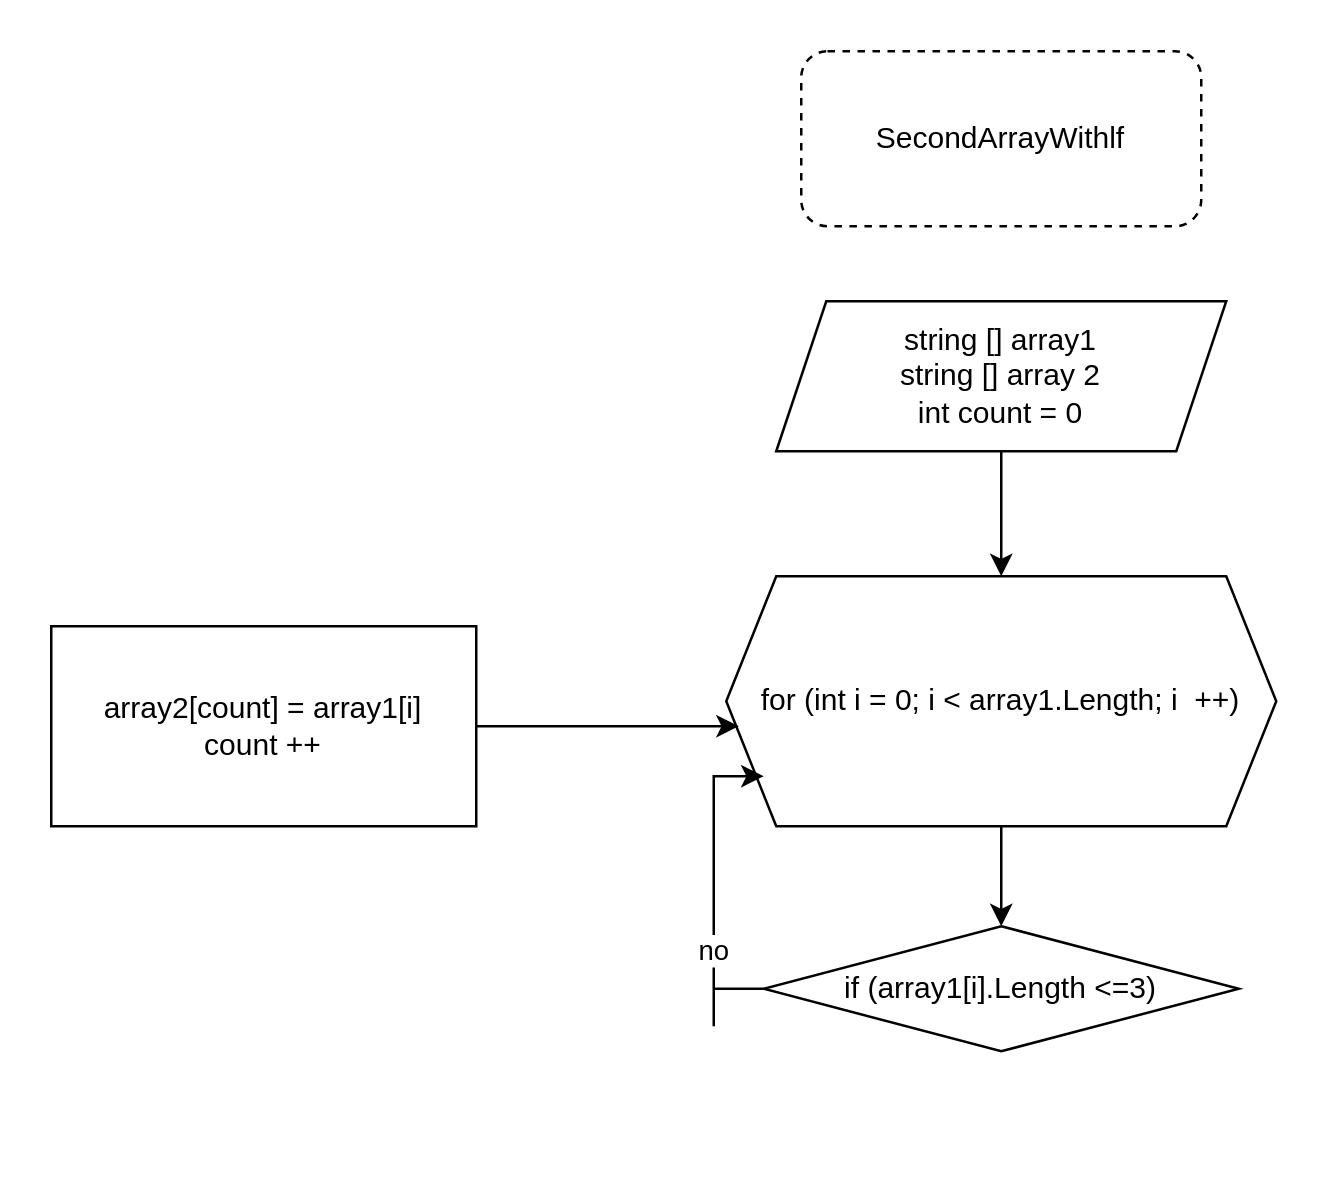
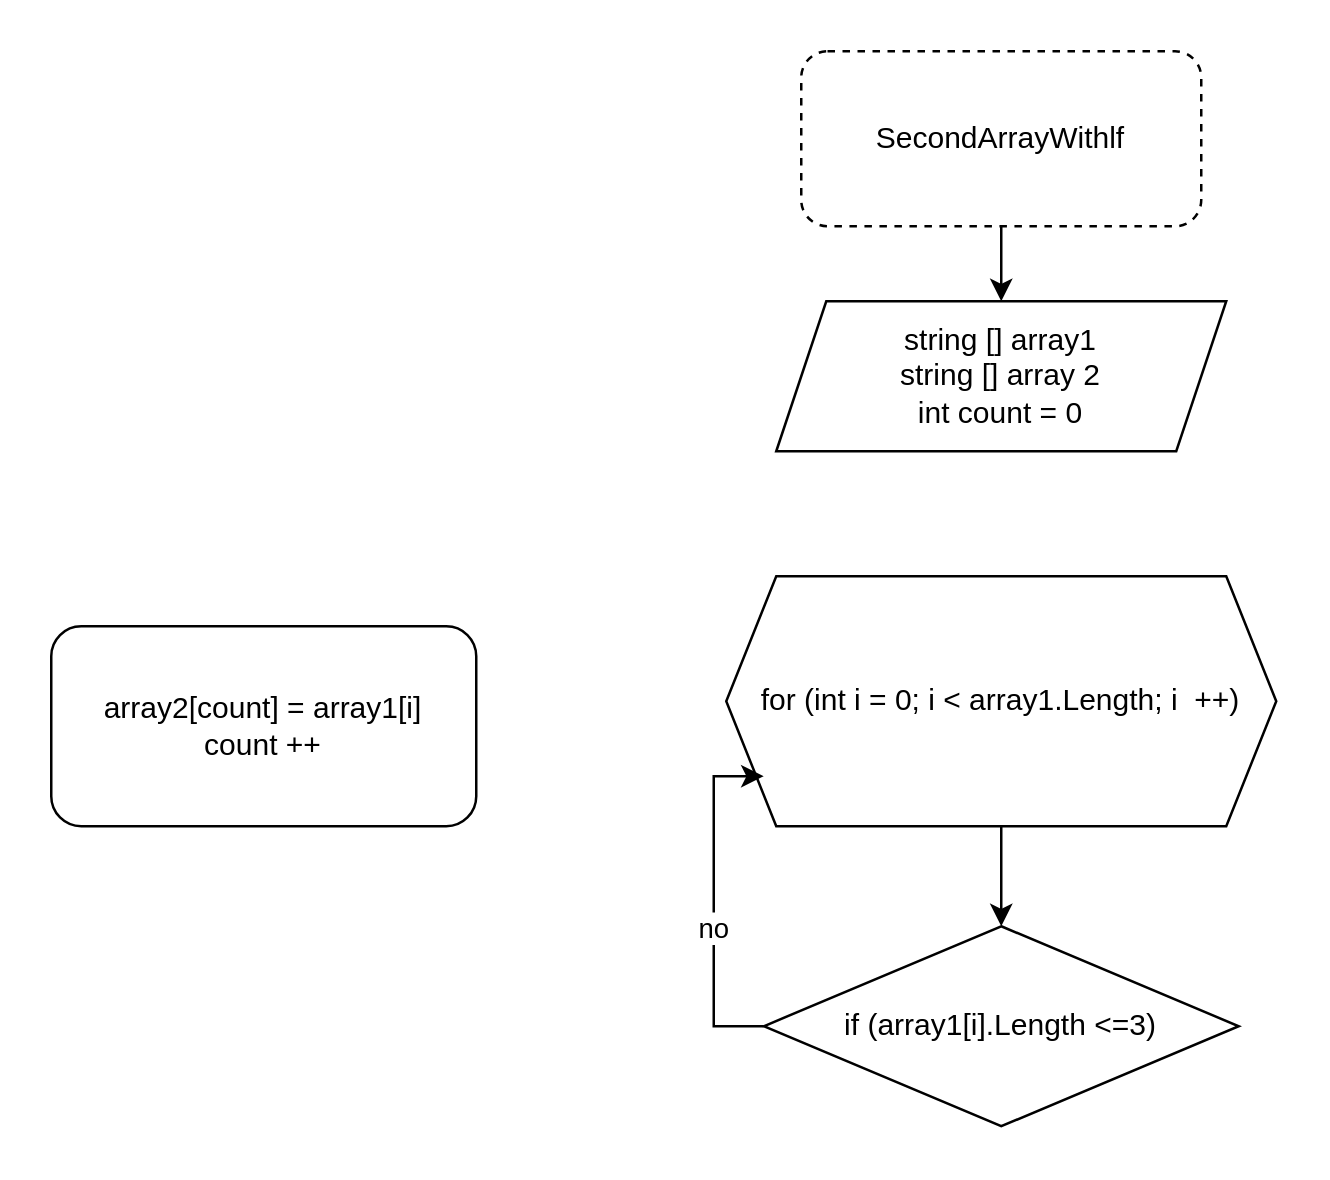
none -> (1001, 255)
(1001, 505) -> none
(264, 726) -> (264, 726)
(600, 726) -> none
(1001, 989) -> (1001, 1026)
